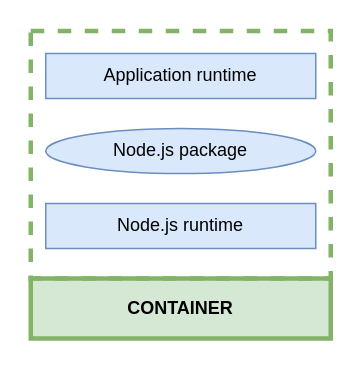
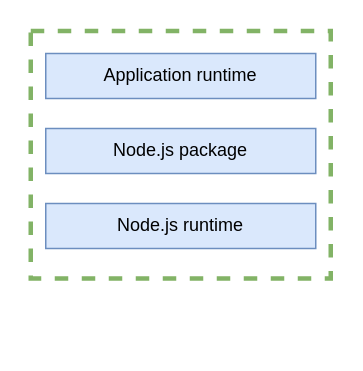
(181, 151) -> (181, 151)
(181, 308) -> none
